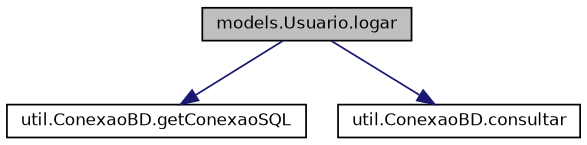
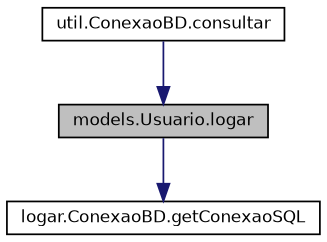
(375, 68) -> (163, 64)
(156, 121) -> (163, 218)
